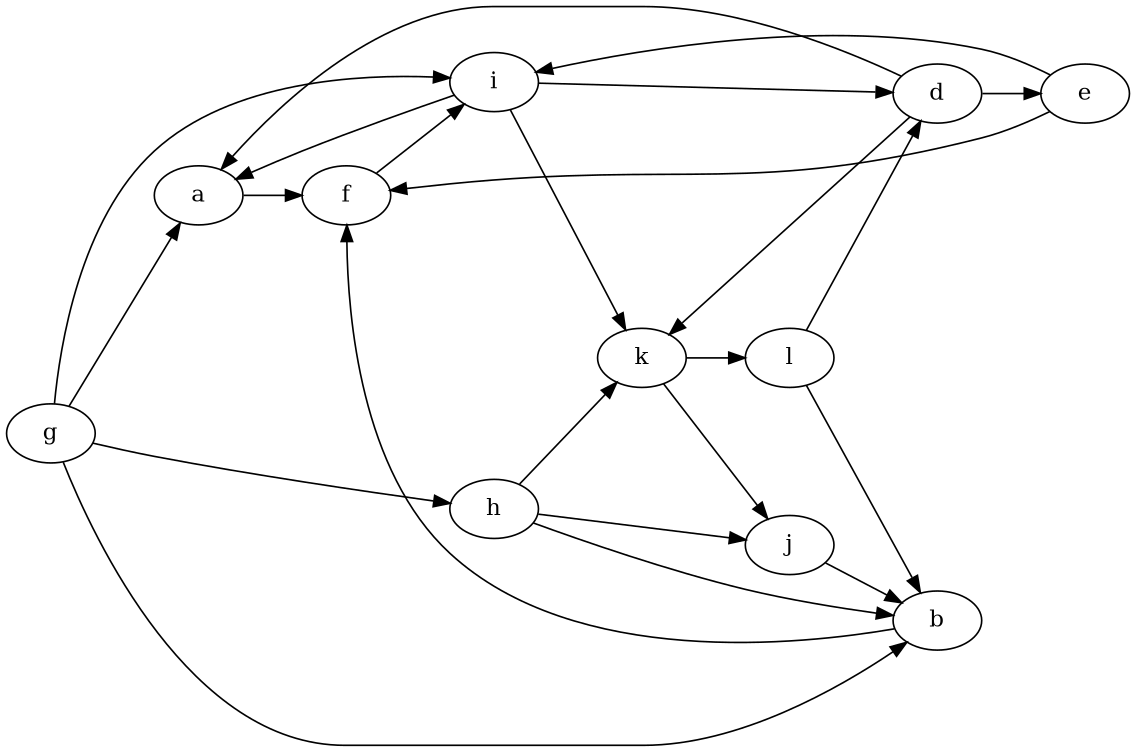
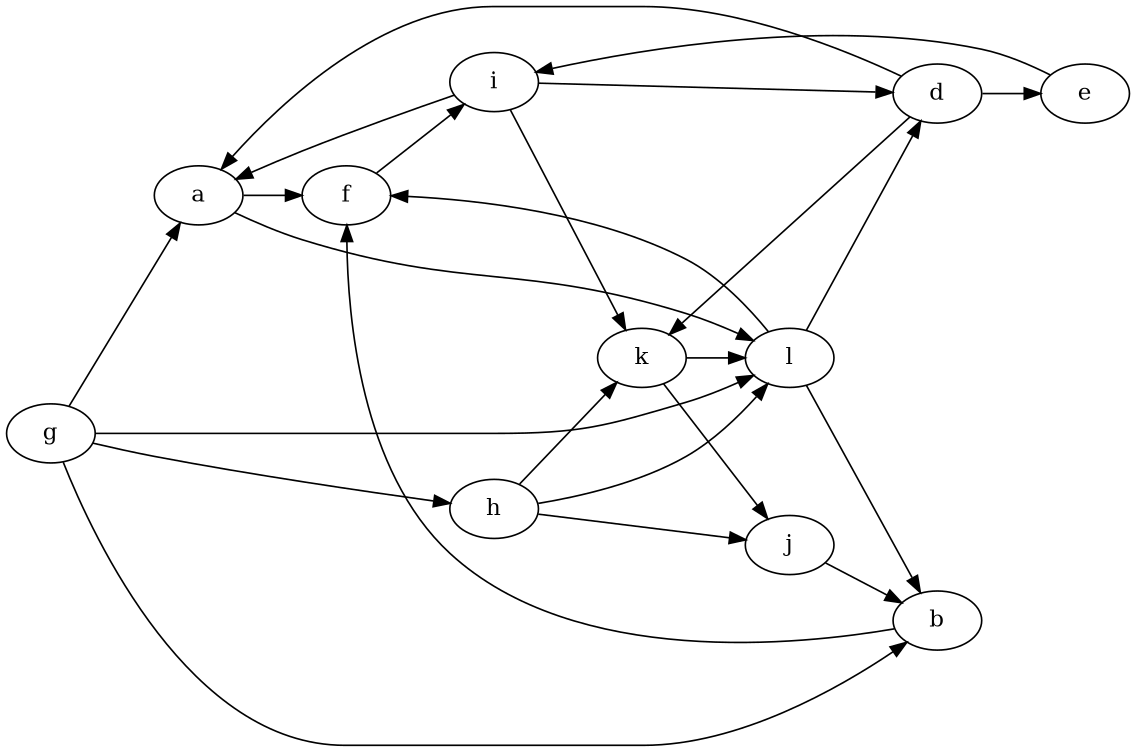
(162, 145) -> (421, 433)
(732, 173) -> (604, 227)
none -> (486, 276)
(702, 578) -> (658, 470)
